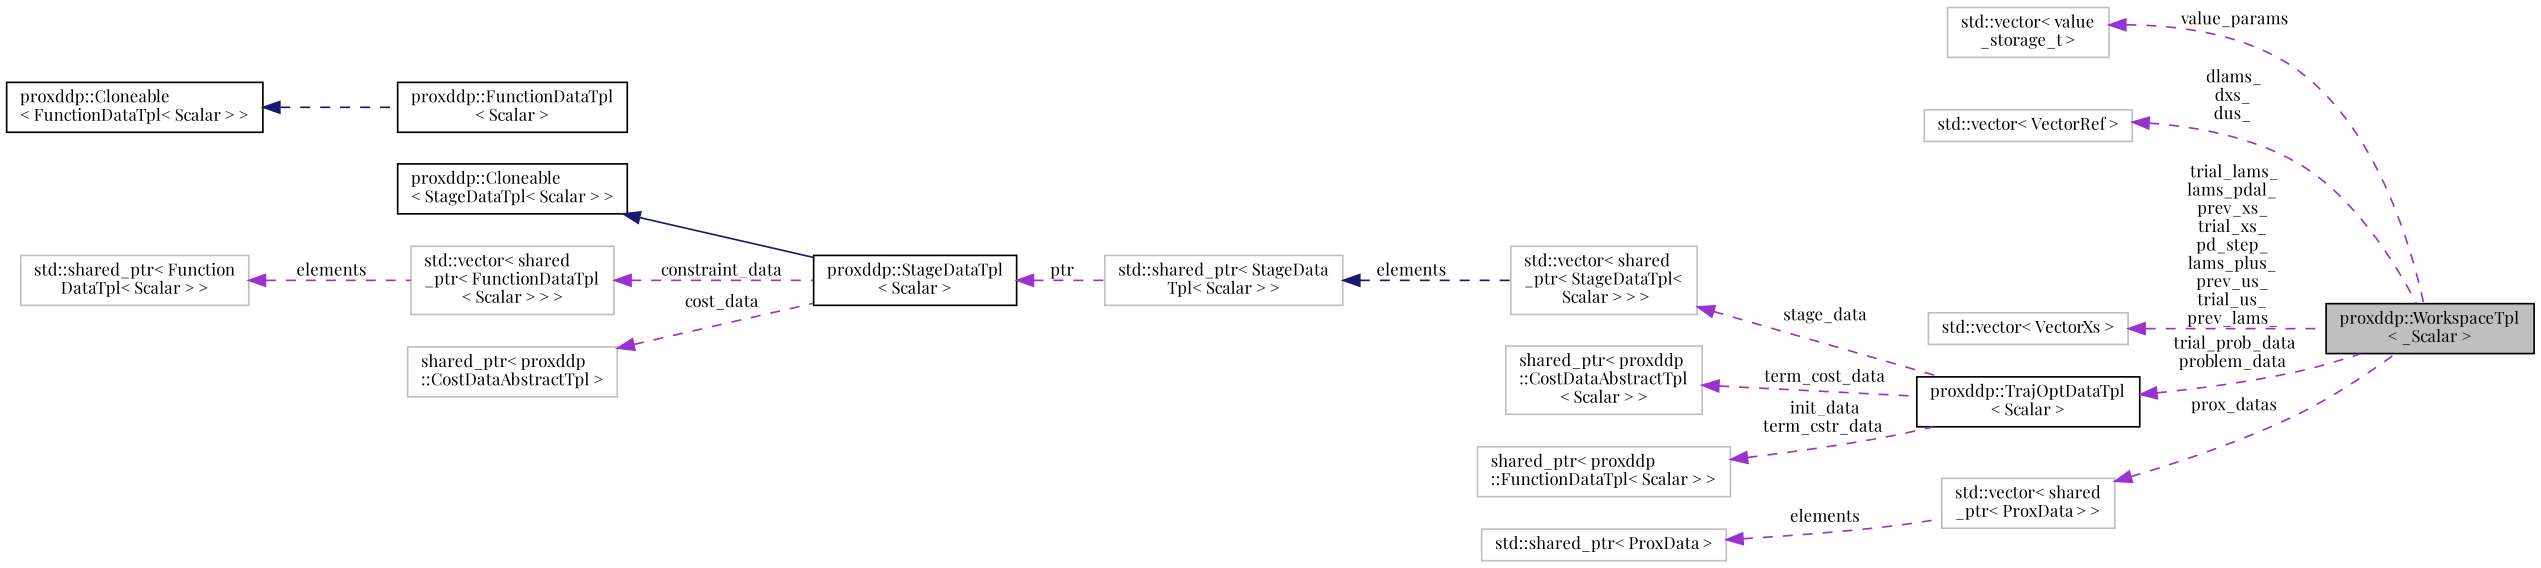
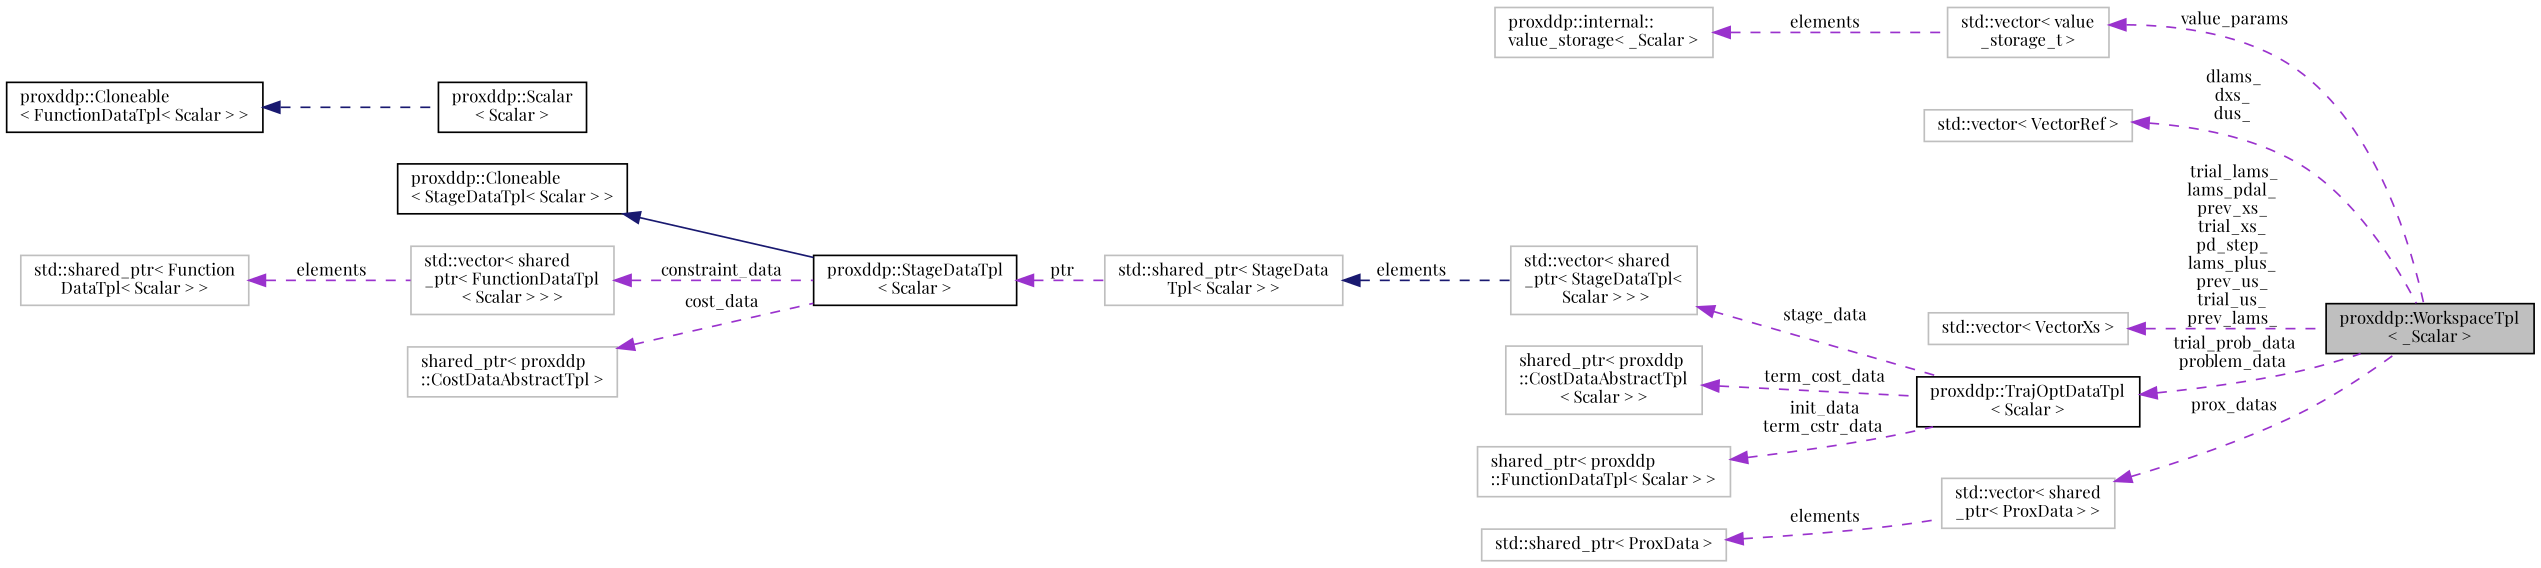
none -> (1604, 32)
(512, 107) -> (512, 107)
